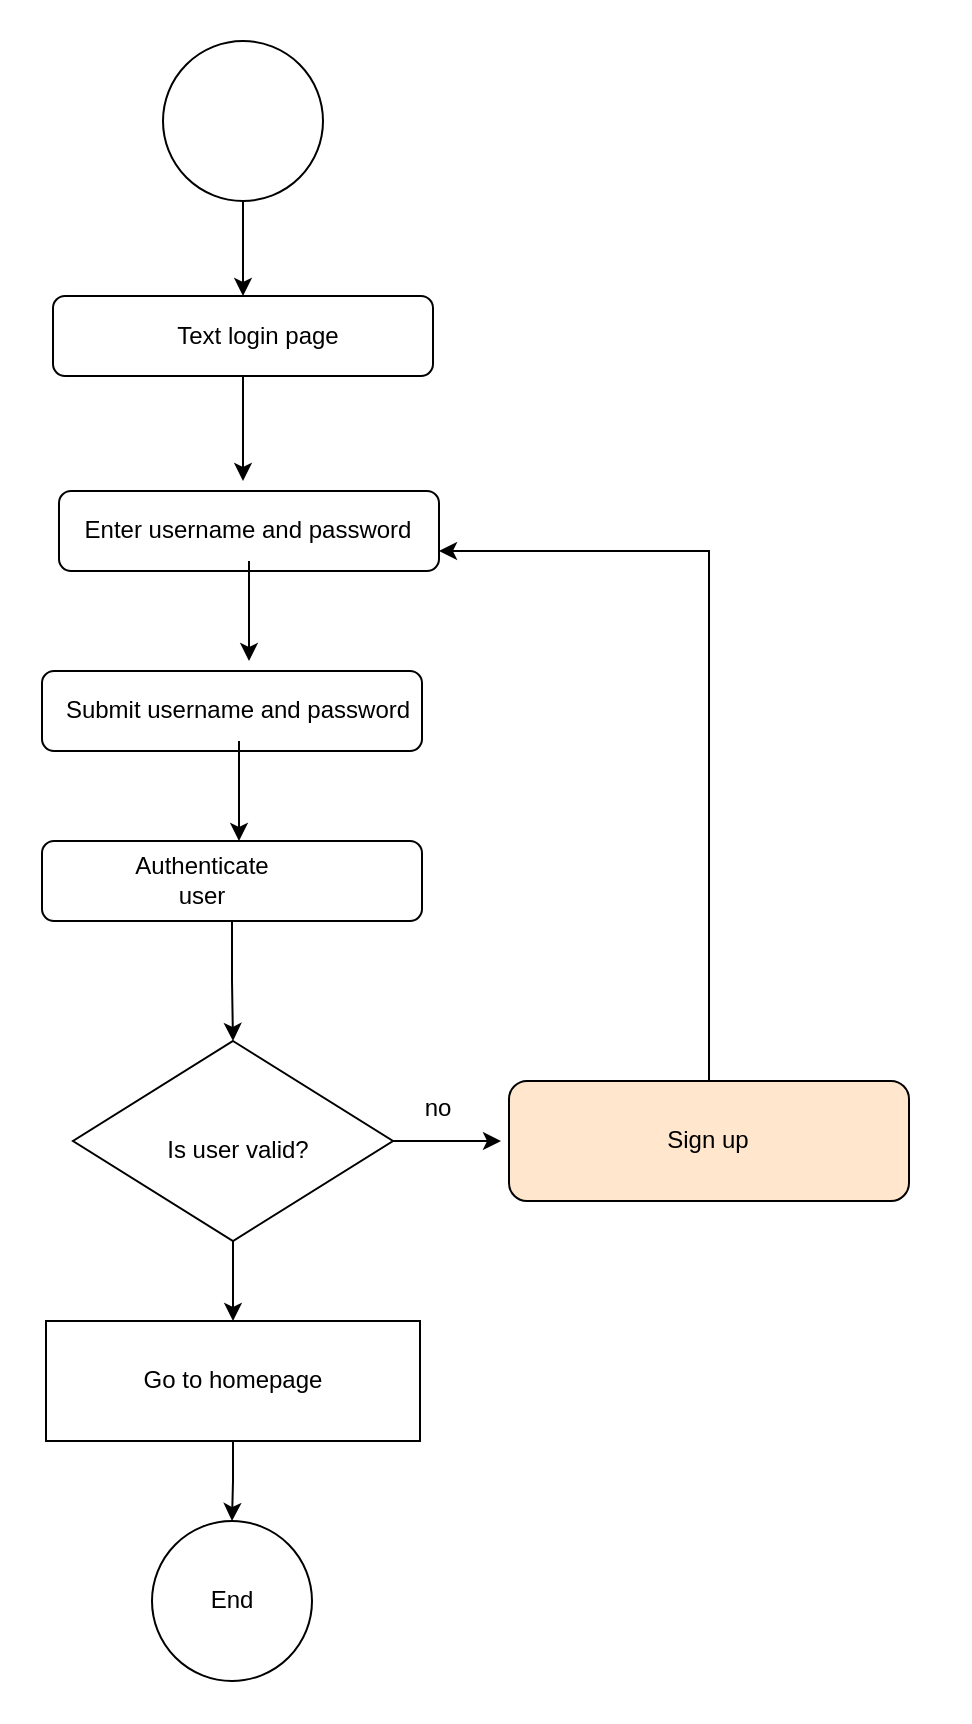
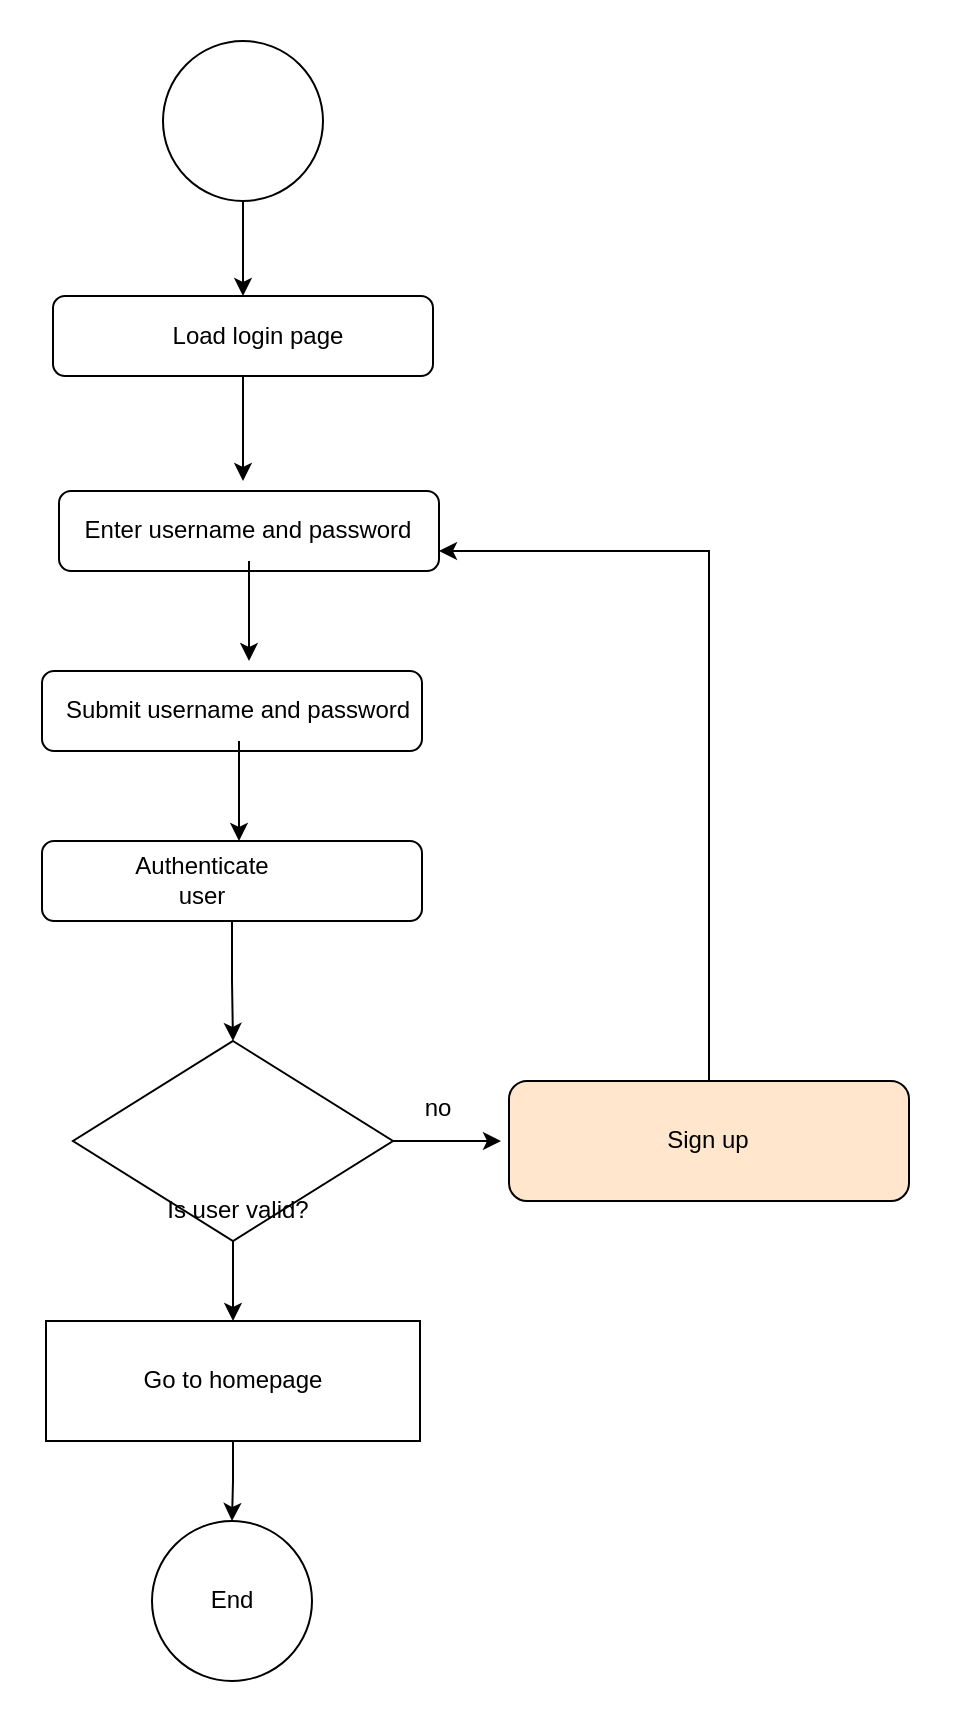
(259, 337) -> (259, 337)
(239, 1151) -> (239, 1211)
